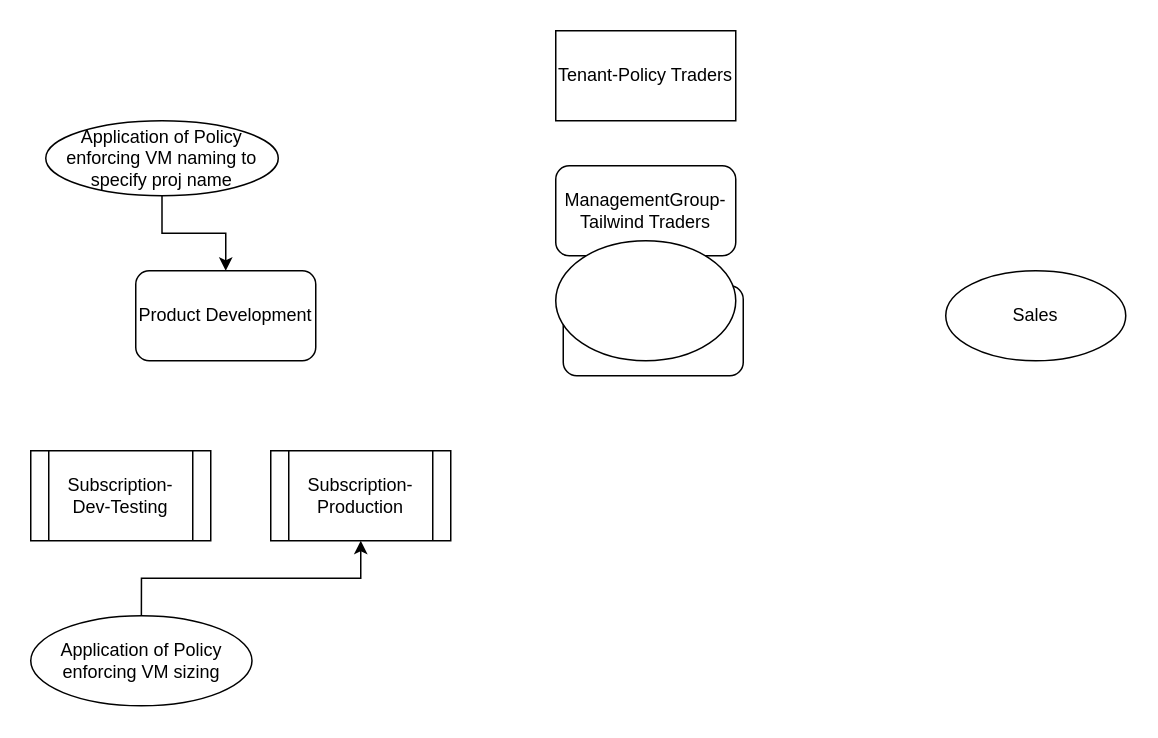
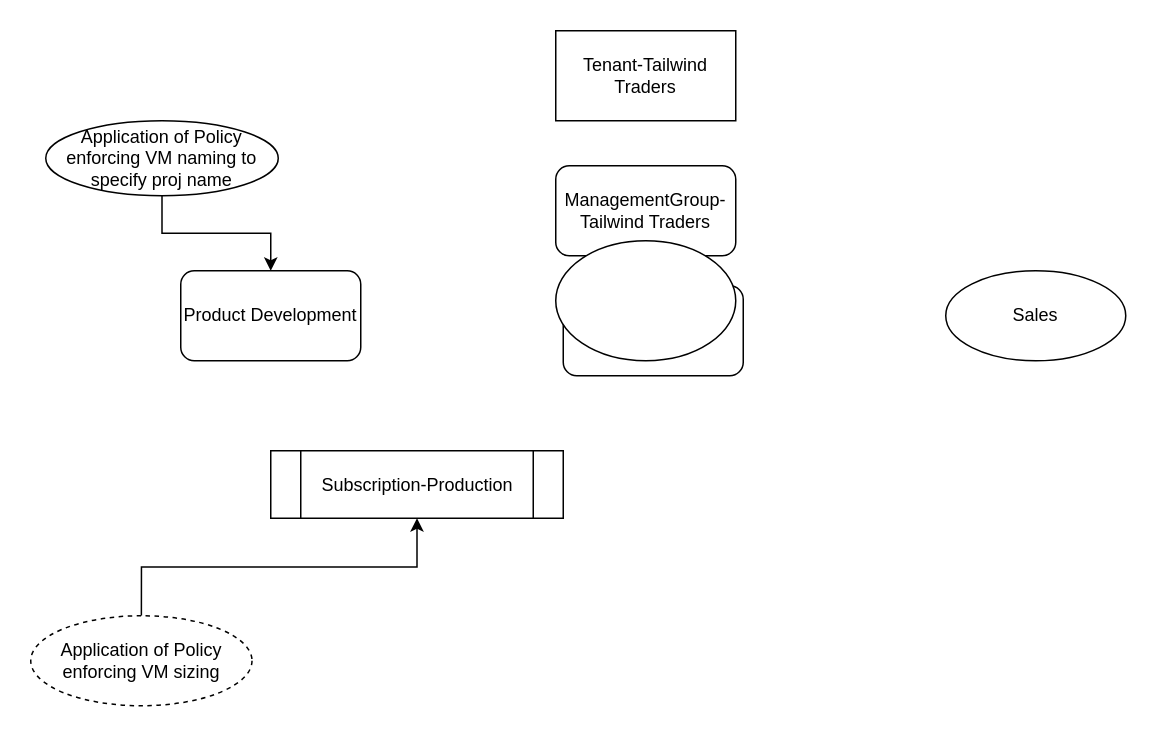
(646, 76) -> (646, 76)
(226, 316) -> (271, 316)
(121, 496) -> none
(361, 496) -> (417, 485)
(141, 661) -> (141, 661)
